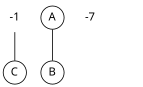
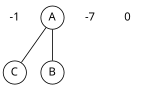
none -> (128, 18)
(15, 46) -> (34, 45)
